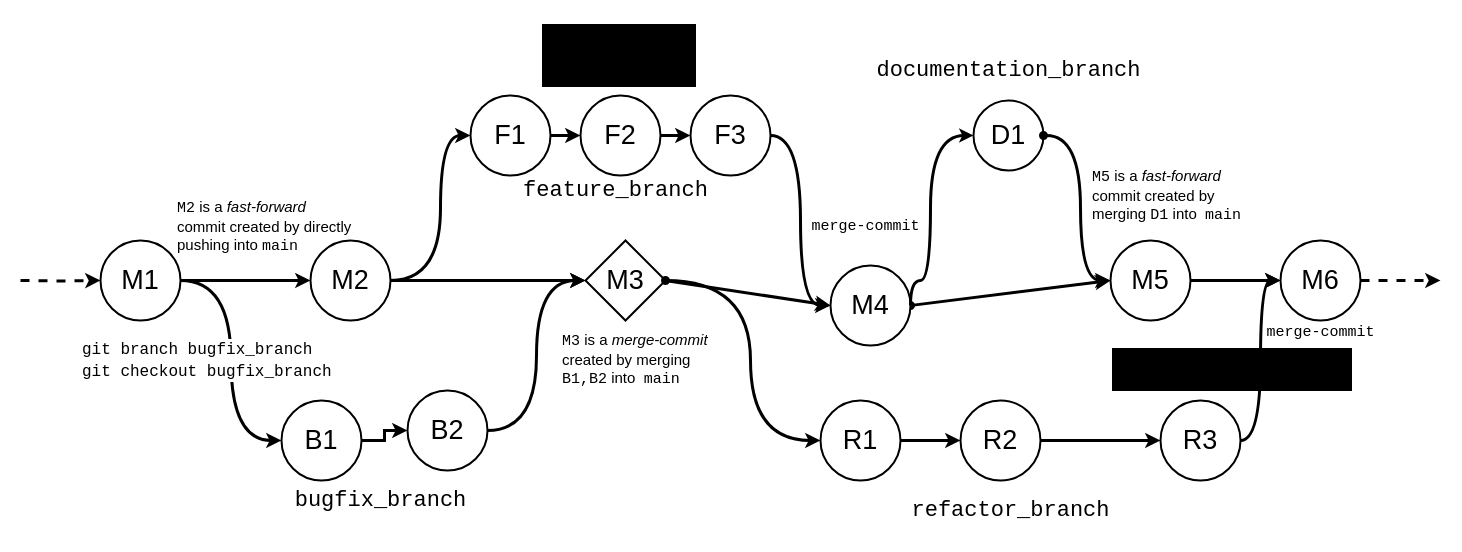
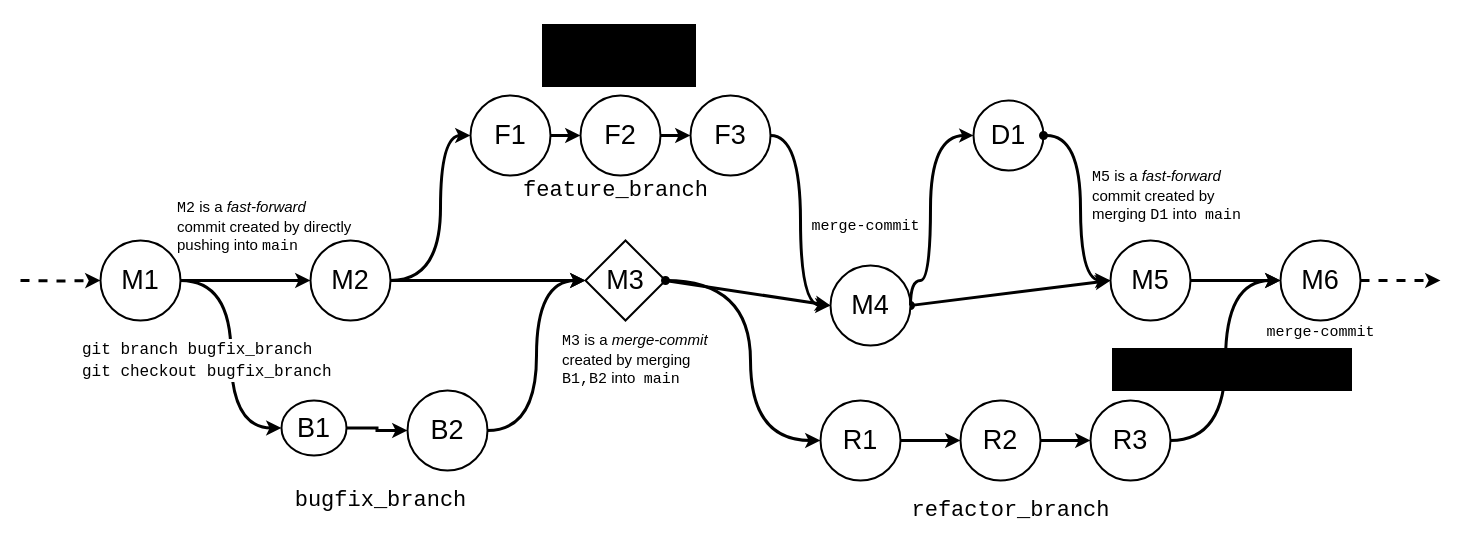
(1009, 71) -> none
(322, 441) -> (314, 428)
(1201, 441) -> (1131, 441)
